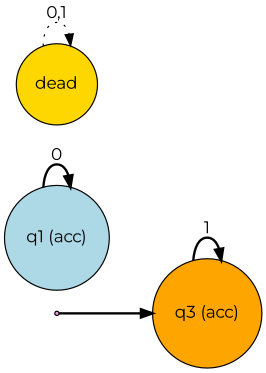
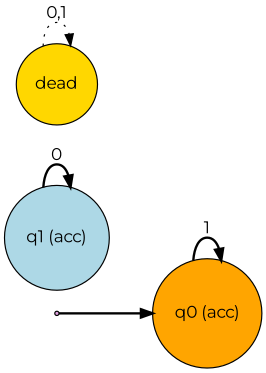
(207, 313) -> (207, 313)
